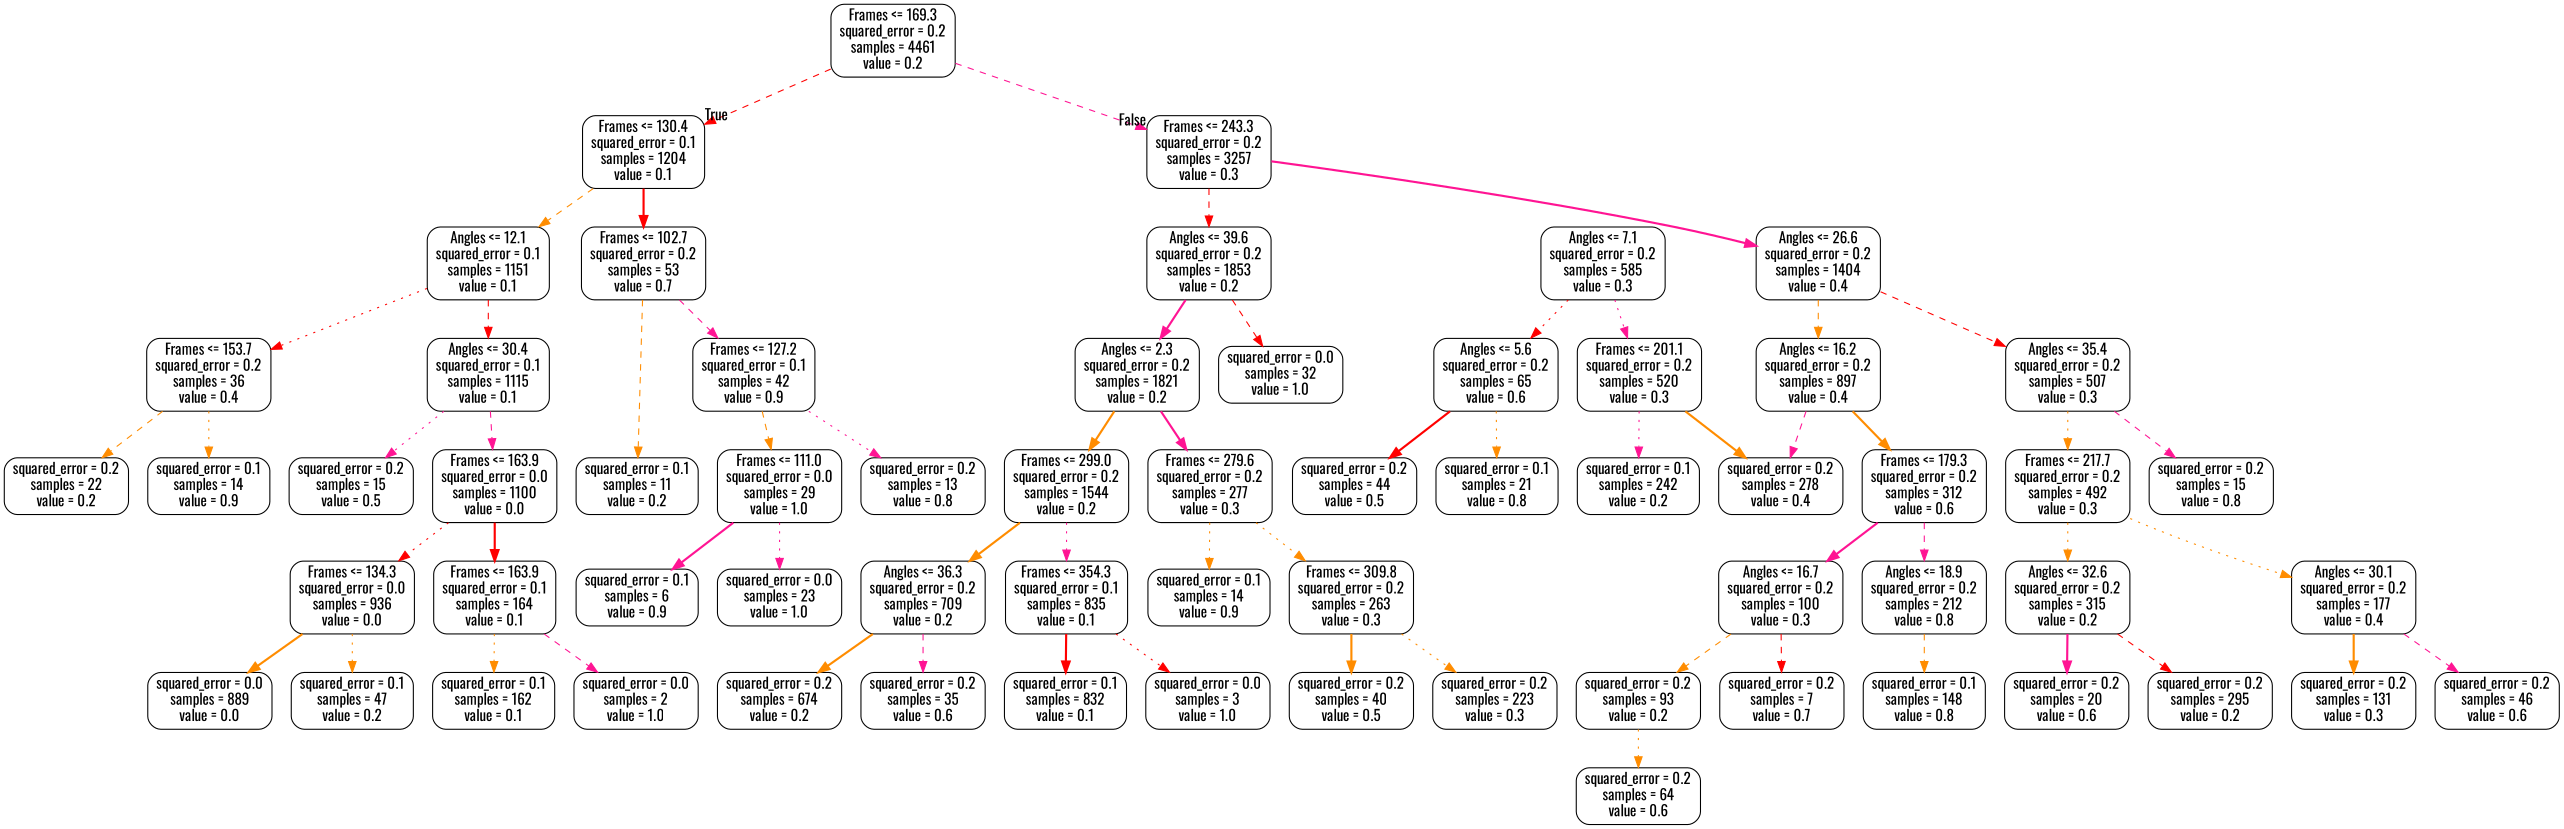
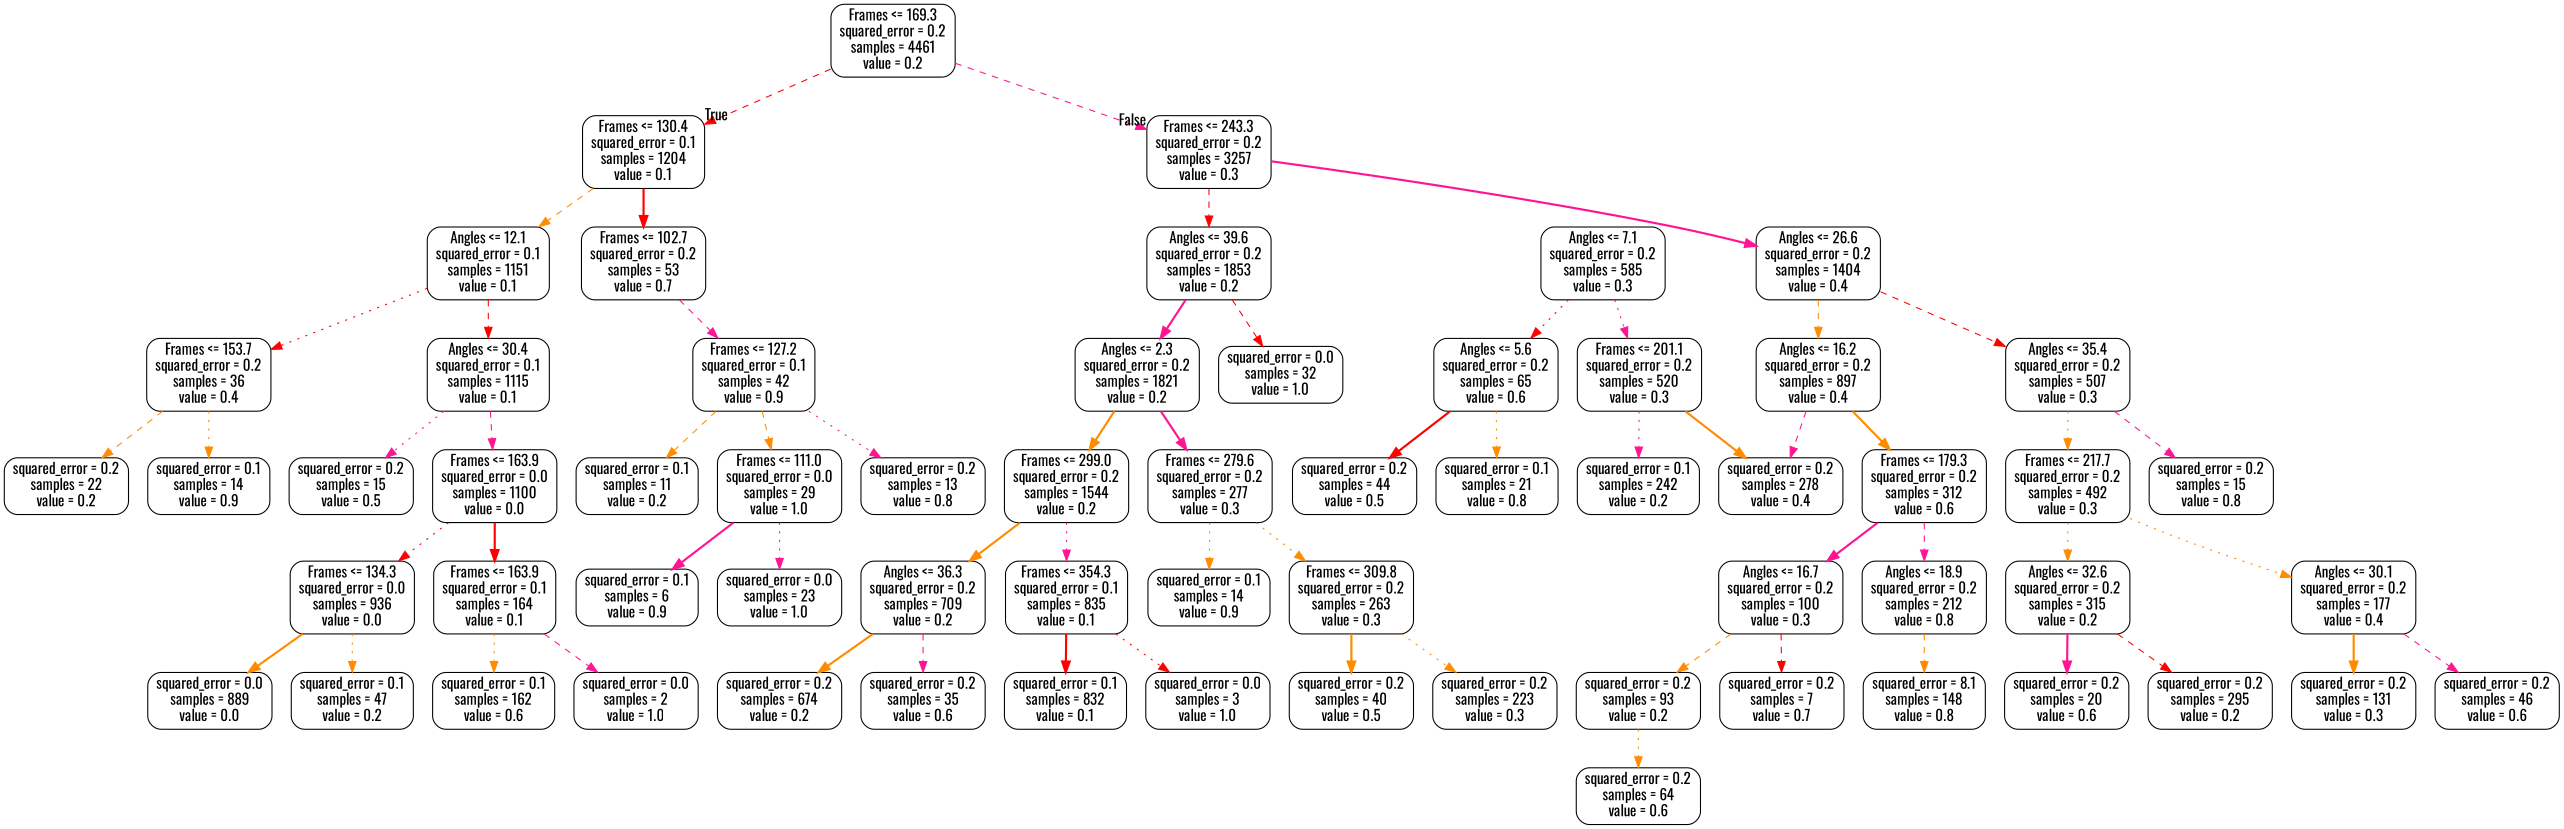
(640, 373) -> (695, 431)
(494, 701) -> (494, 701)
(1924, 701) -> (1924, 701)
